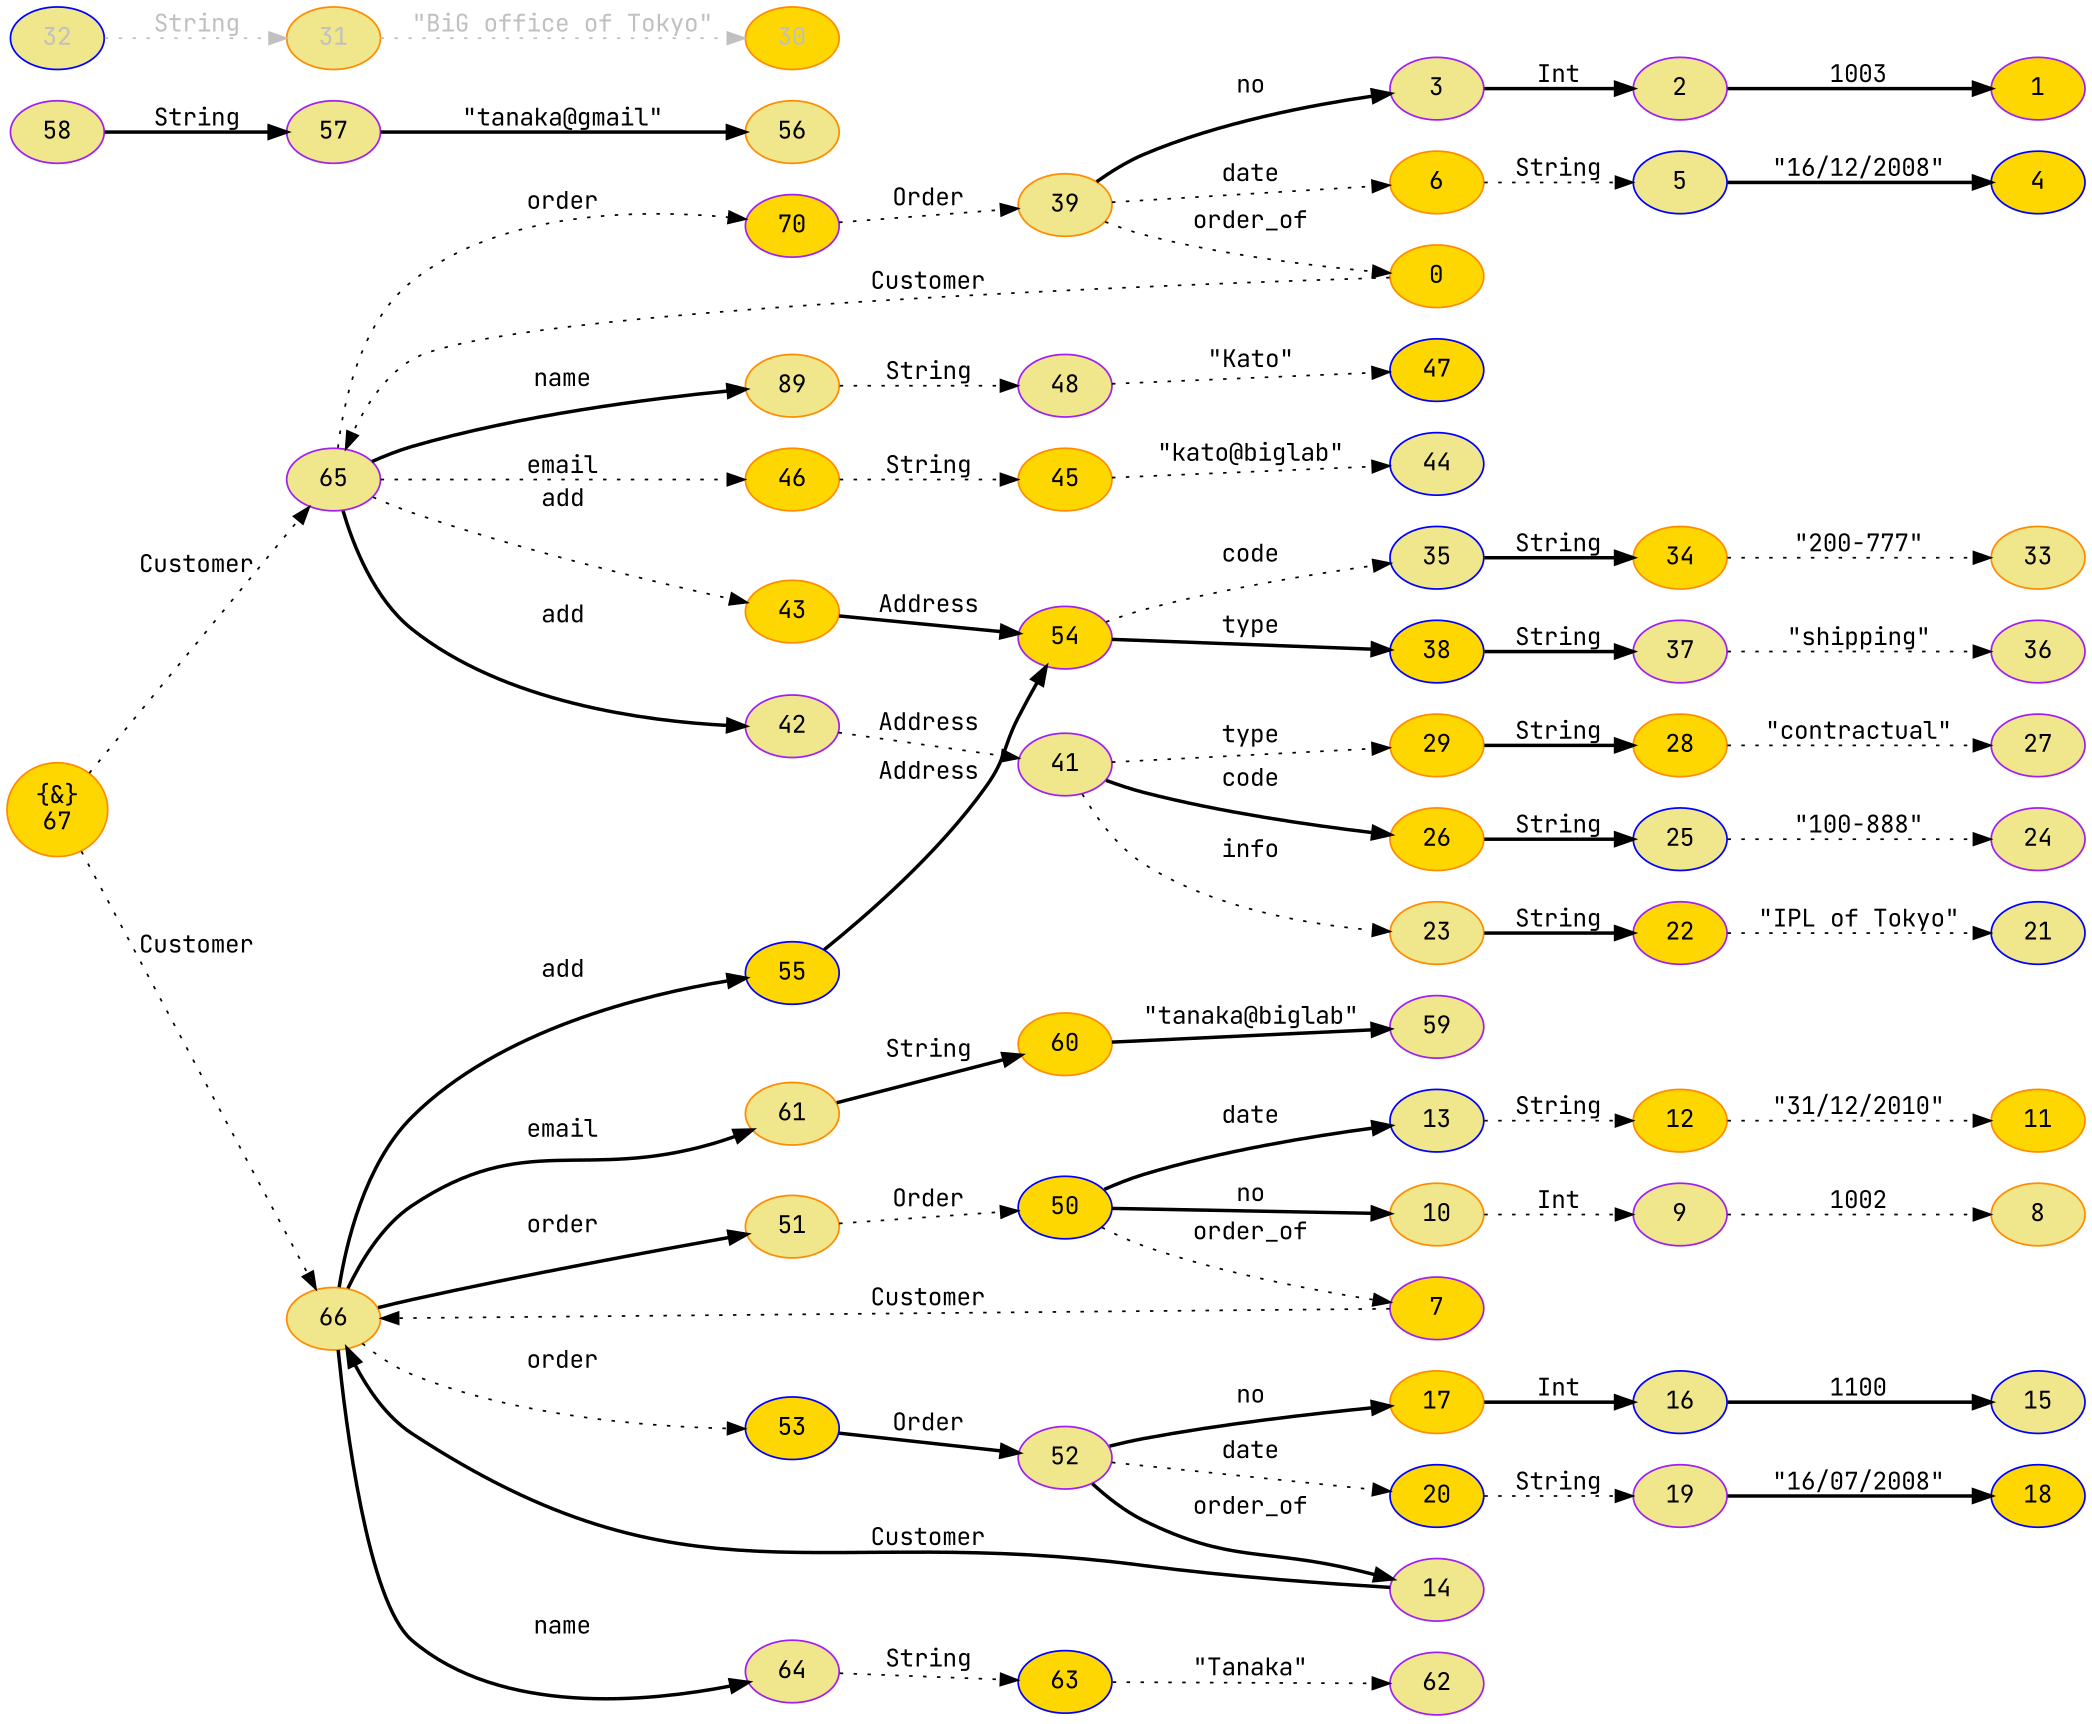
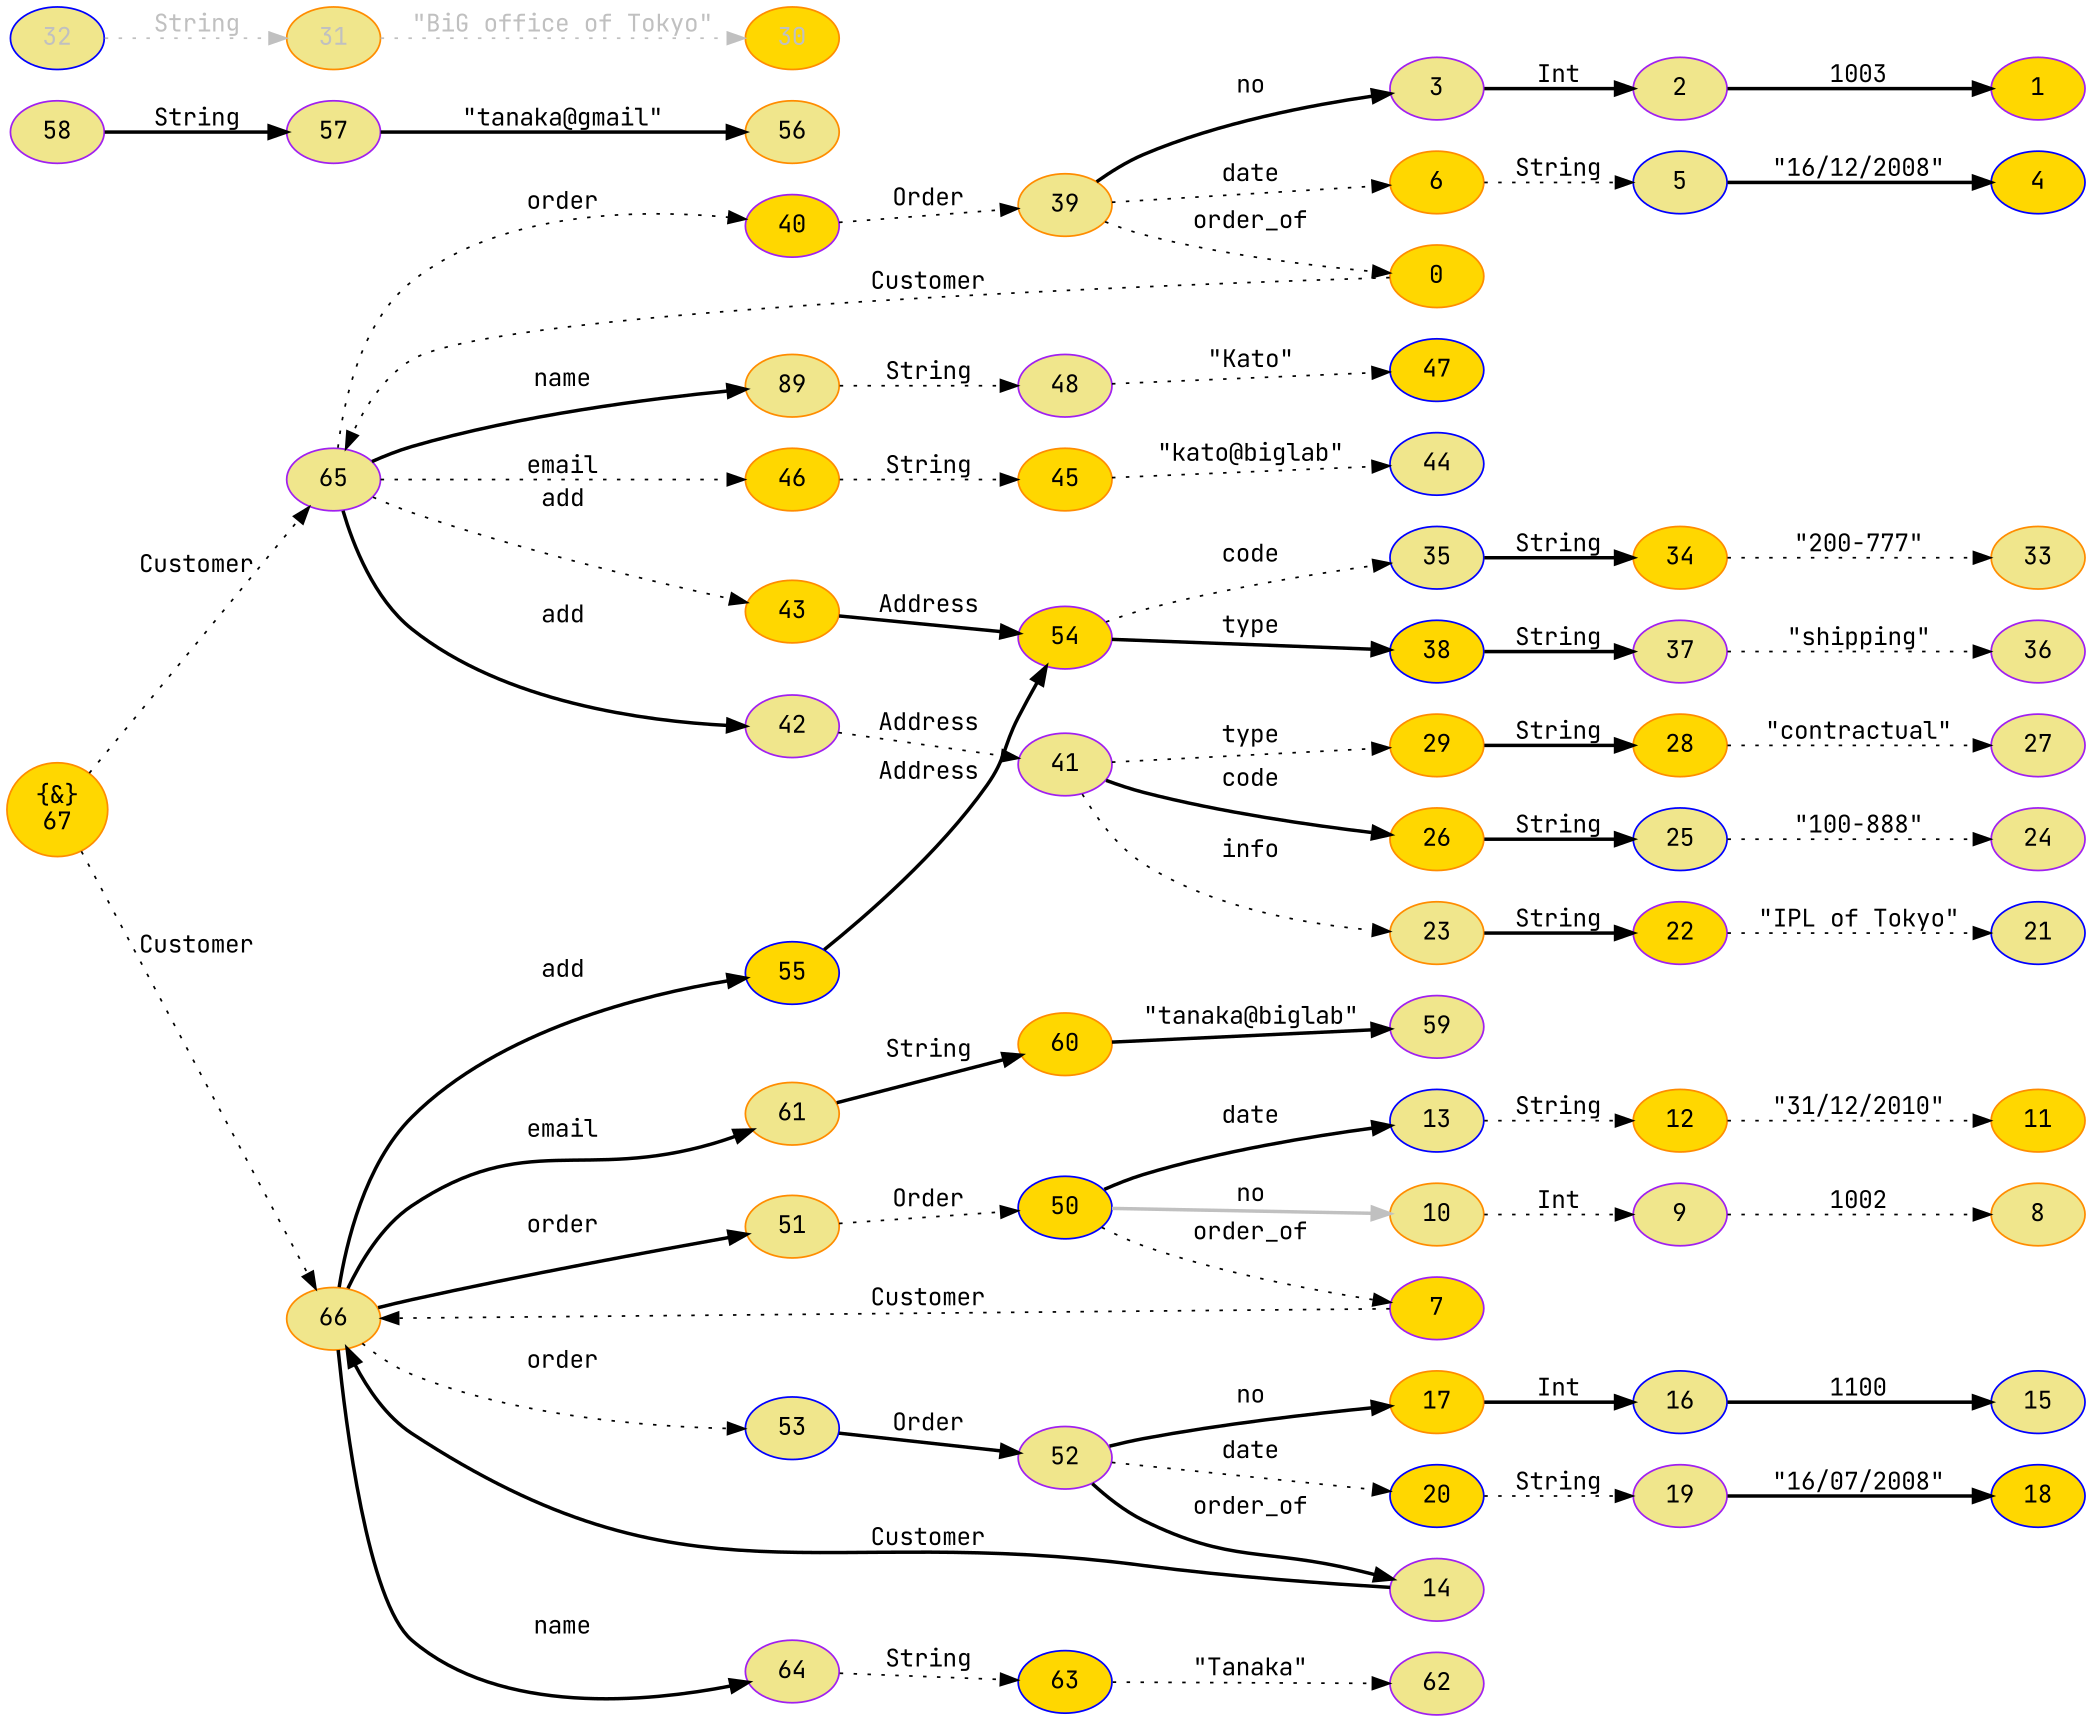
(792, 226) -> (792, 226)
(1242, 1211) -> (1242, 1211)
(792, 1428) -> (792, 1428)
